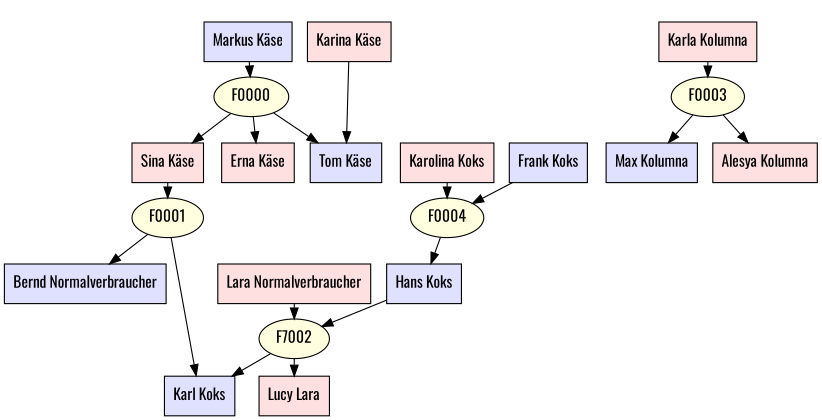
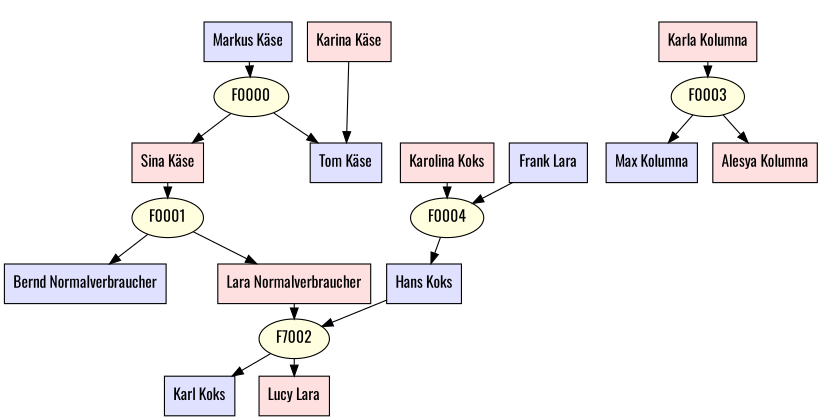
(258, 163) -> none
(548, 163) -> (548, 163)
(183, 301) -> (220, 245)
